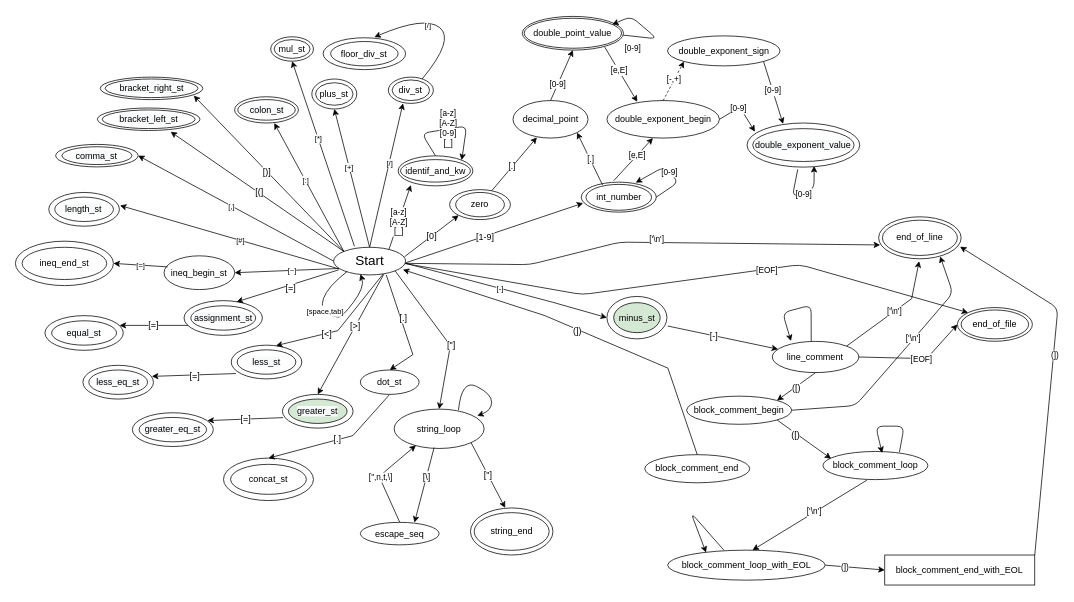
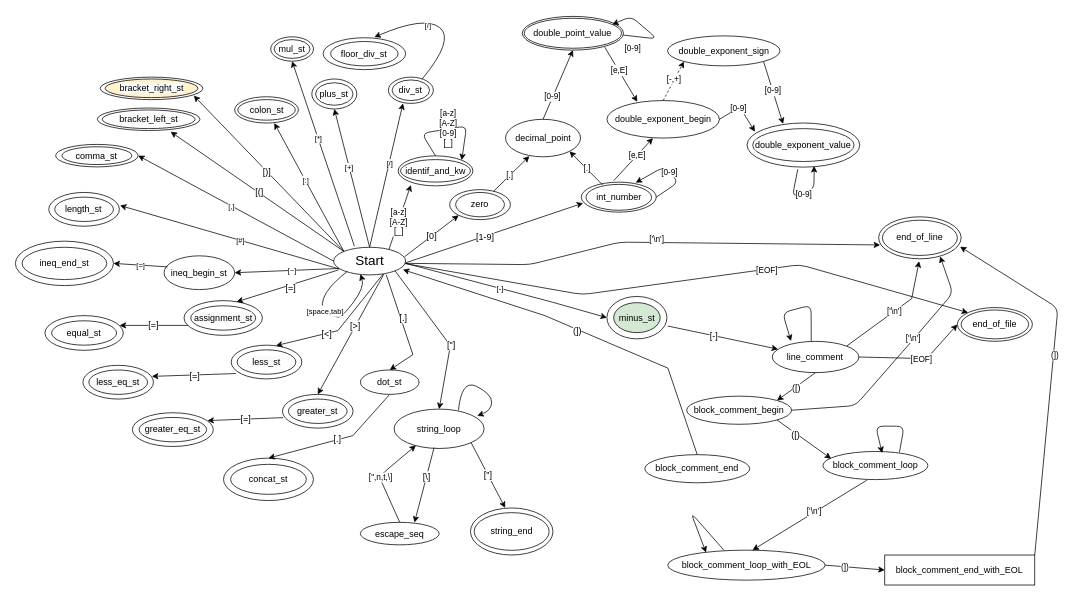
(152, 88) -> (152, 88)
(551, 119) -> (543, 138)
(318, 411) -> (318, 411)
